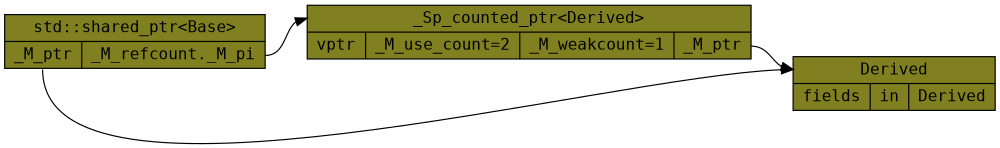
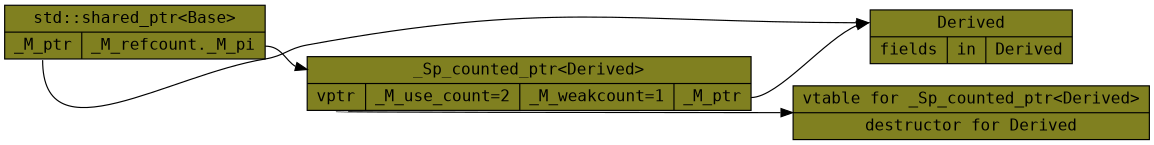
none -> (971, 113)
